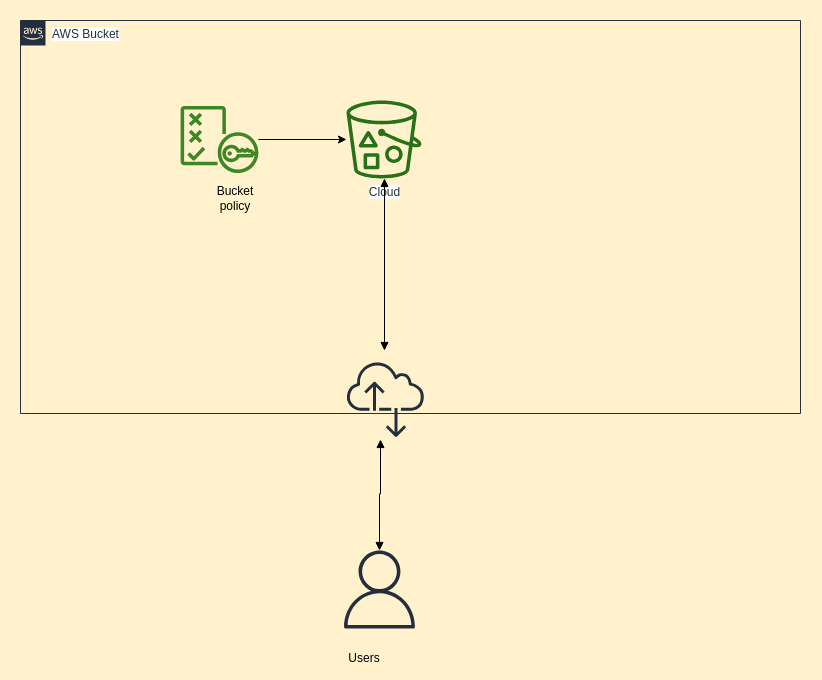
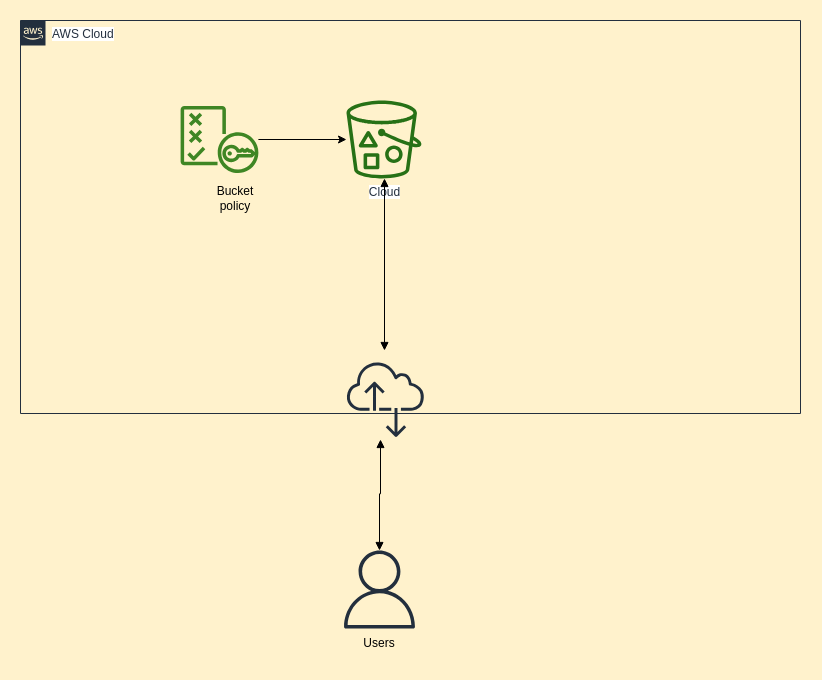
(85, 35) -> (80, 35)
(365, 659) -> (380, 644)
